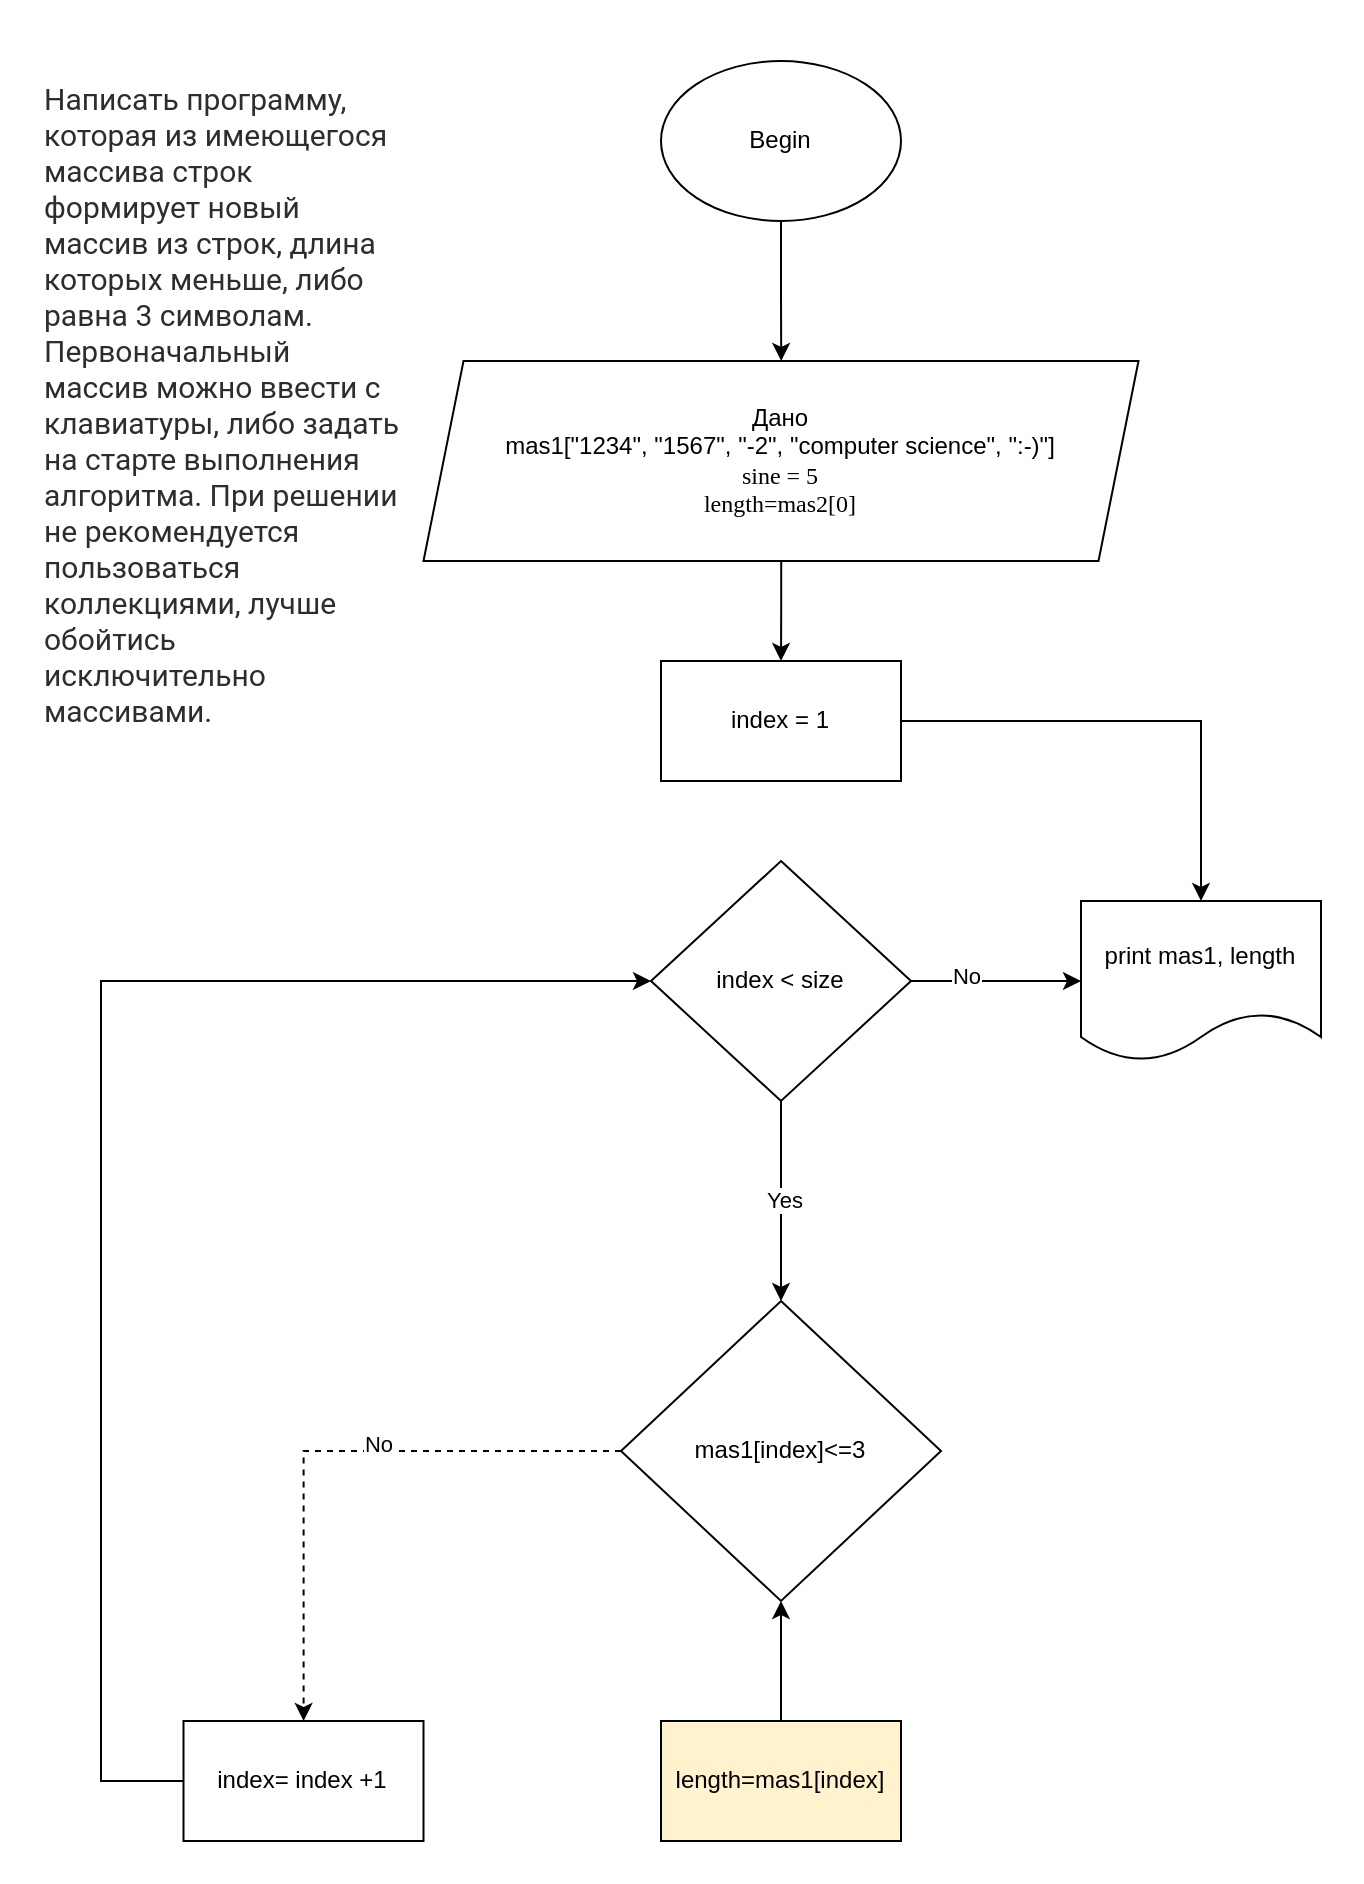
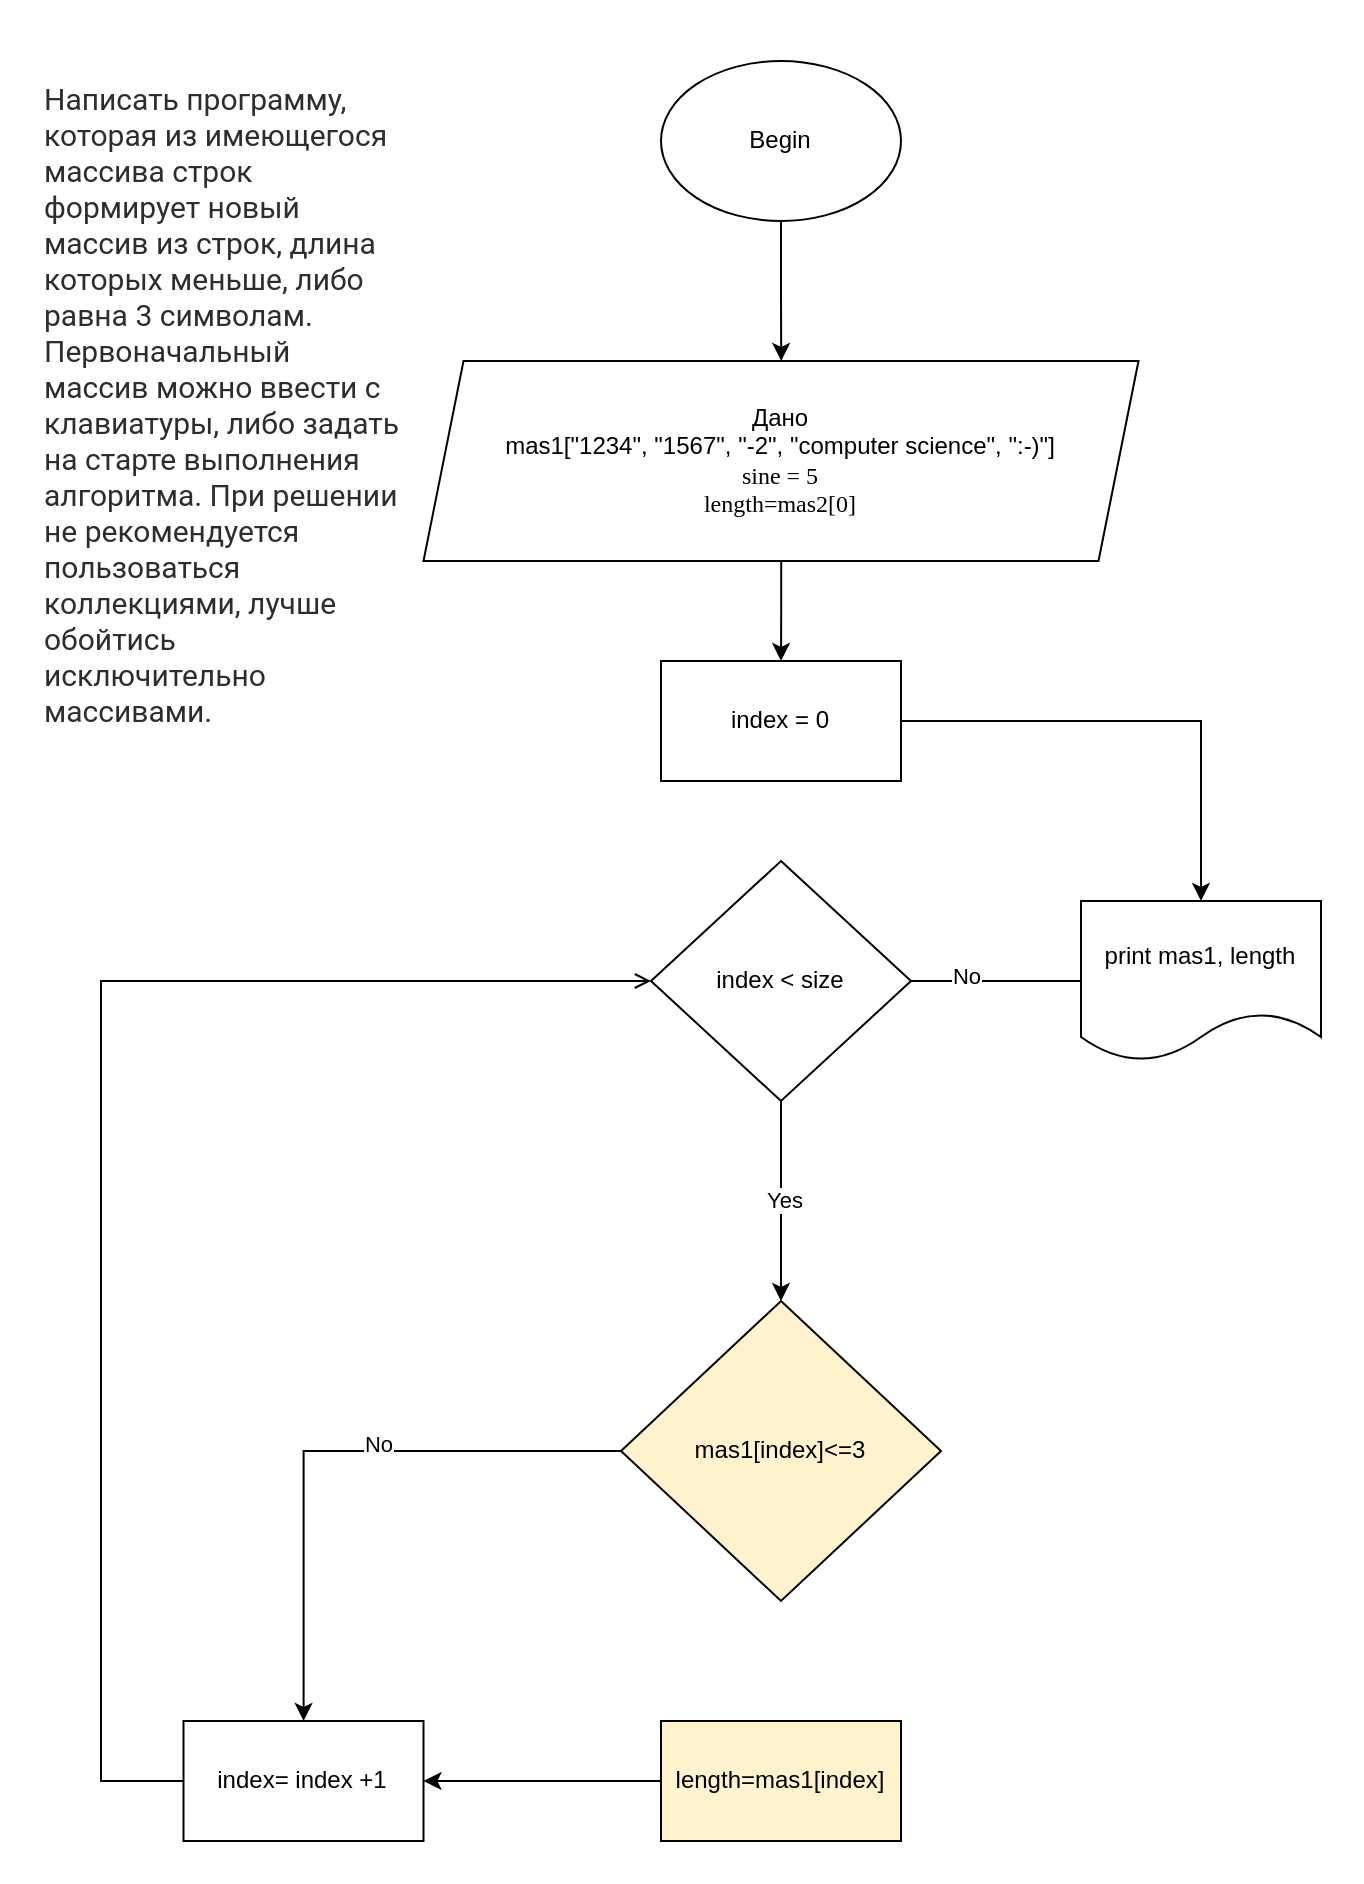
(781, 721) -> (781, 721)
(636, 981) -> (639, 981)
(1066, 981) -> (1071, 981)
(781, 1451) -> (781, 1451)
(304, 1549) -> (304, 1549)
(781, 1668) -> (549, 1781)
